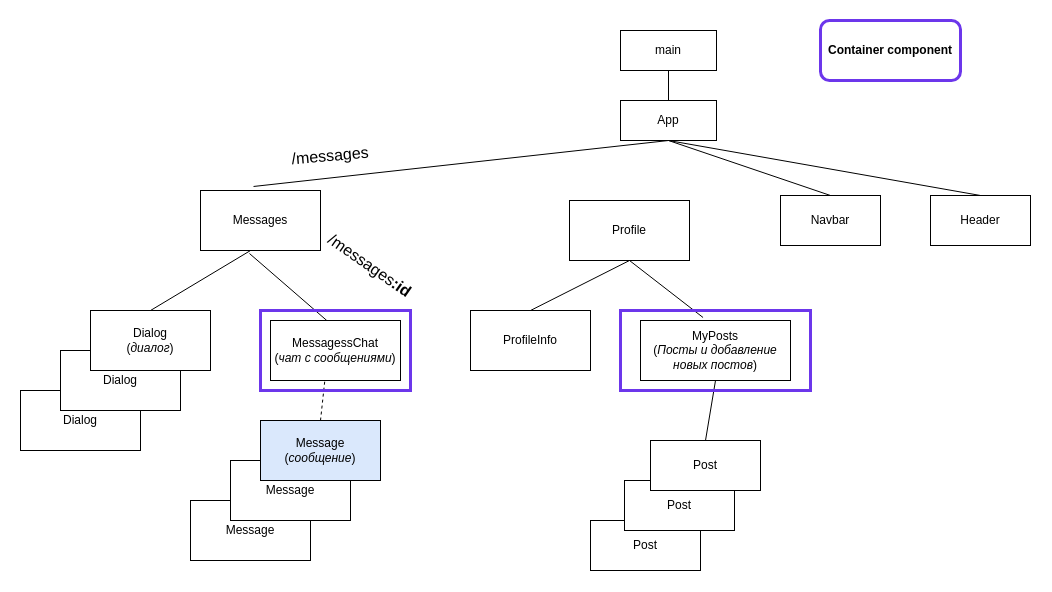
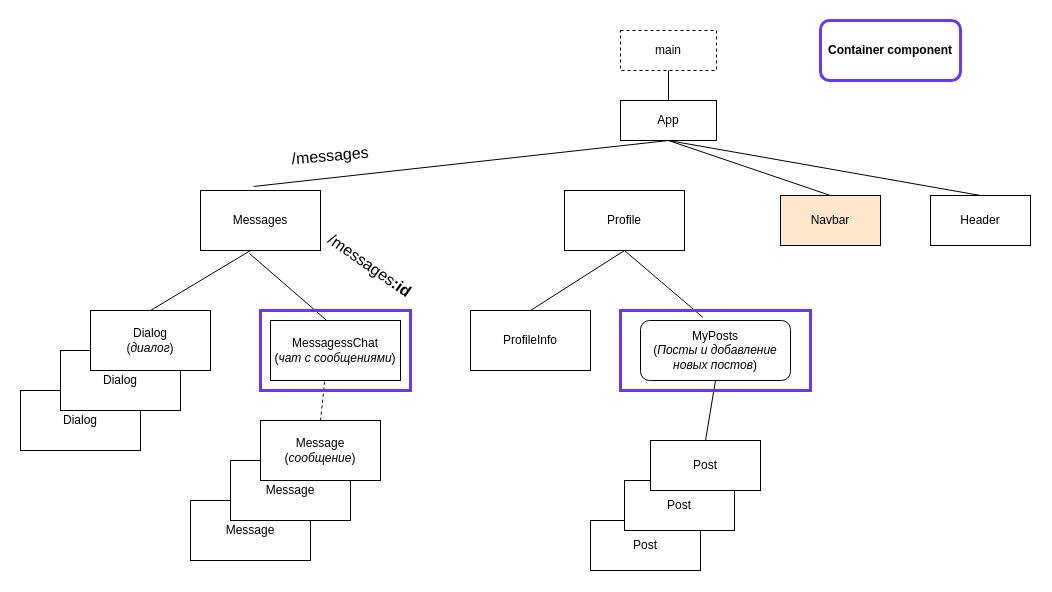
(669, 51) -> (669, 51)
(831, 221) -> (831, 221)
(630, 231) -> (625, 221)
(716, 351) -> (716, 351)
(321, 451) -> (321, 451)
